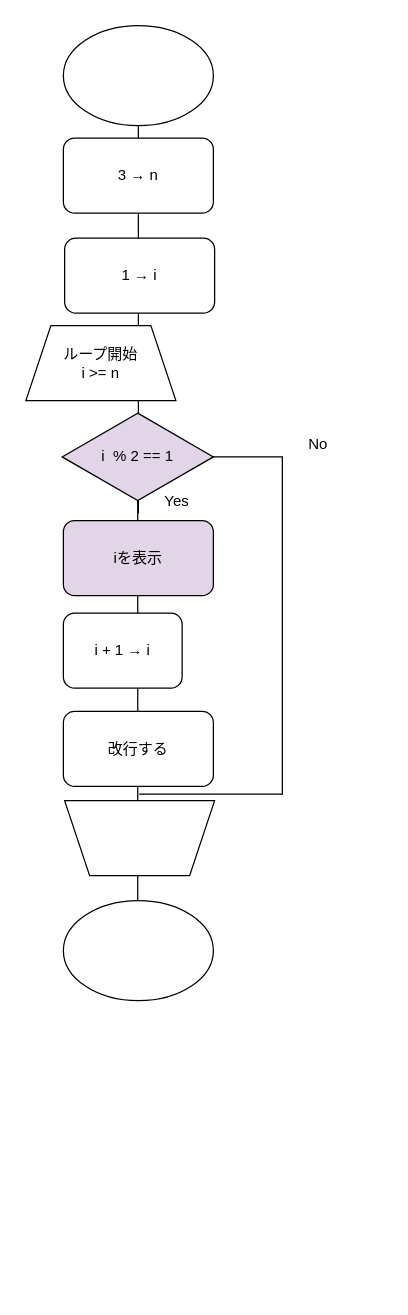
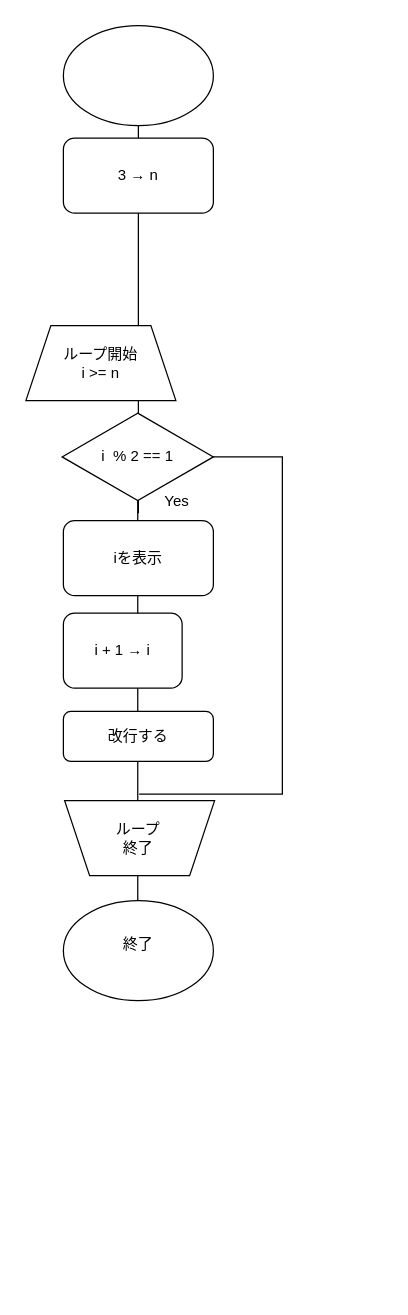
(139, 276) -> none
(318, 444) -> none
(138, 457) -> (138, 457)
(138, 558) -> (138, 558)
(138, 749) -> (138, 736)
none -> (138, 838)
none -> (138, 944)
